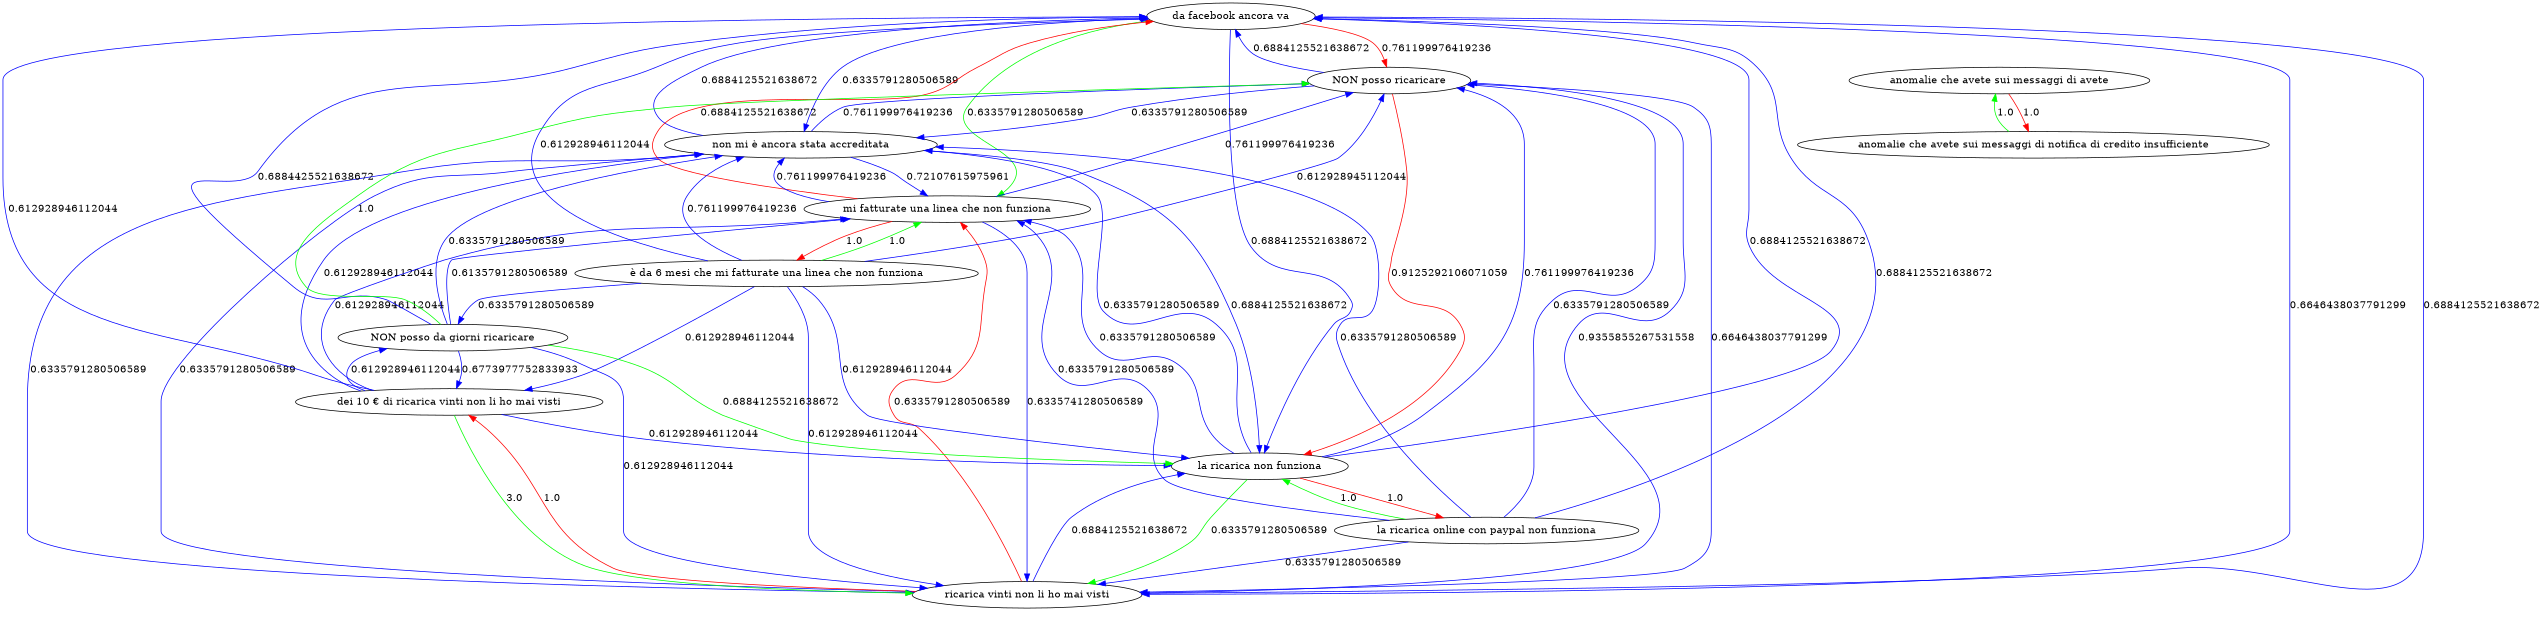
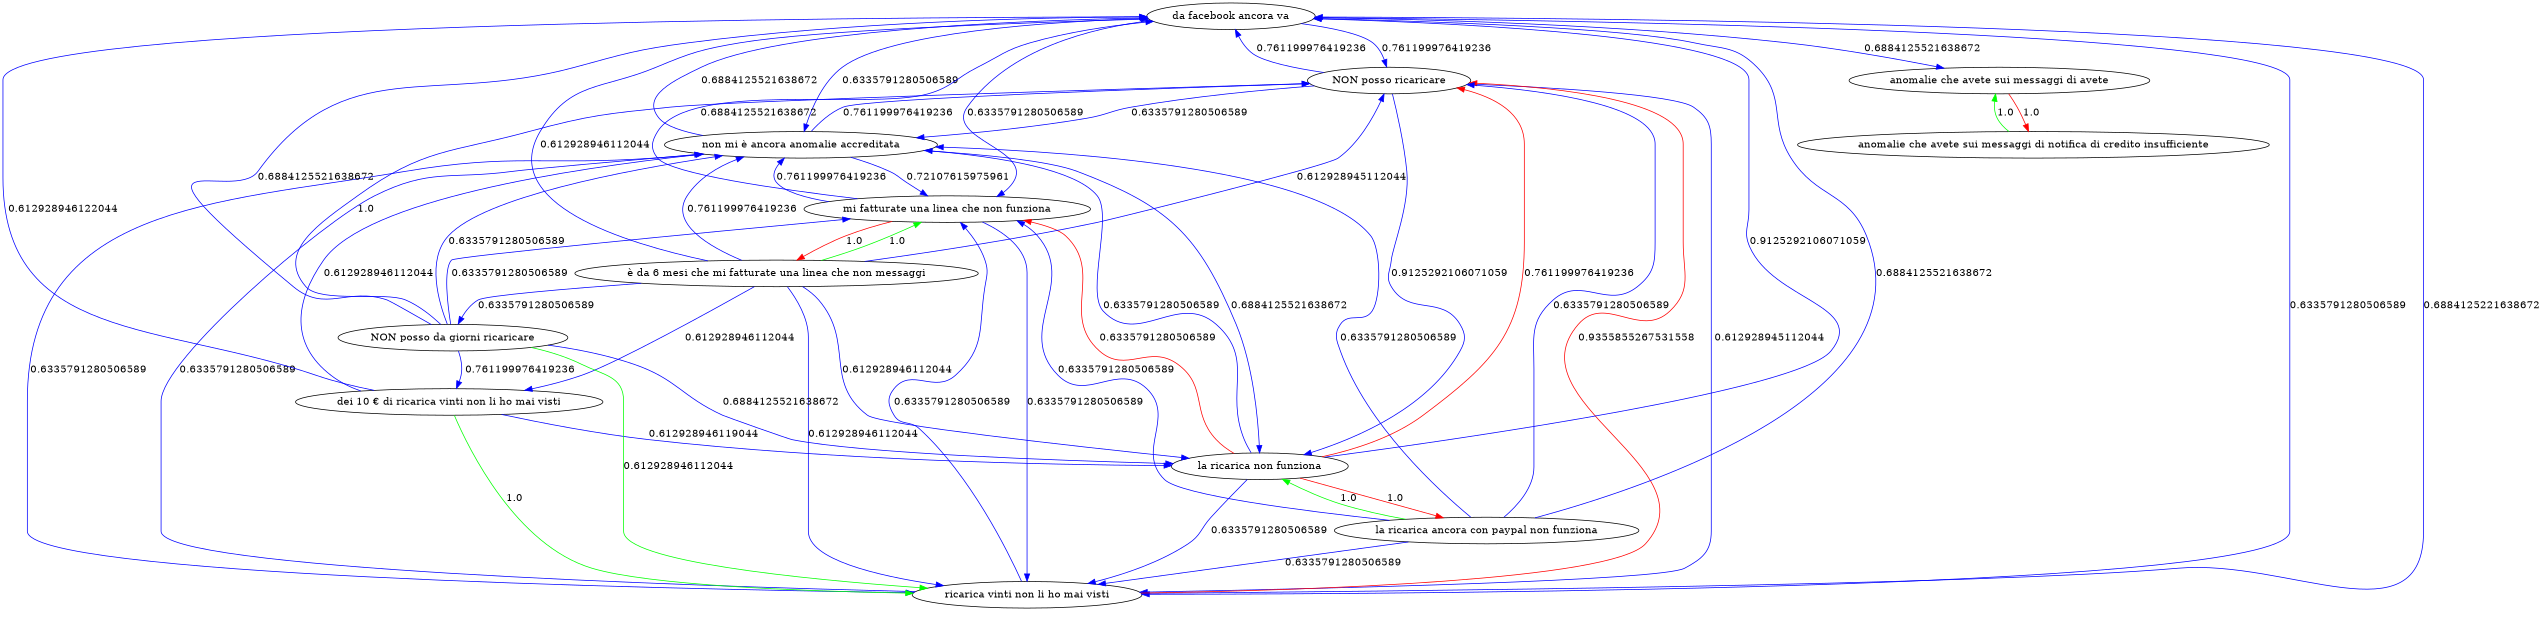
(1348, 32) -> (1348, 32)
(1312, 48) -> (1312, 48)
(1001, 74) -> (1001, 74)
(689, 106) -> (689, 106)
(678, 115) -> (678, 115)
(801, 145) -> (801, 145)
(1171, 148) -> none
(316, 177) -> (316, 177)
(63, 209) -> (63, 209)
(525, 241) -> none
(1808, 241) -> (1808, 241)
(1279, 267) -> (1642, 30)
(510, 273) -> (510, 273)
(777, 273) -> (777, 273)
(2348, 306) -> (2348, 306)
(2482, 306) -> (2482, 306)
(1433, 307) -> (1433, 307)
(1515, 309) -> (1515, 309)
(1770, 338) -> (1770, 338)
(1112, 358) -> (1112, 358)
(350, 367) -> none
(520, 370) -> (520, 370)
(890, 396) -> (890, 396)
(1085, 402) -> (1085, 402)
(704, 434) -> (704, 434)
(1617, 440) -> (1617, 440)
(847, 447) -> (847, 447)
(515, 498) -> (515, 498)
(1088, 506) -> none
(1487, 531) -> (1487, 531)
(1183, 547) -> (1183, 547)
(648, 549) -> (648, 549)
(612, 567) -> none
